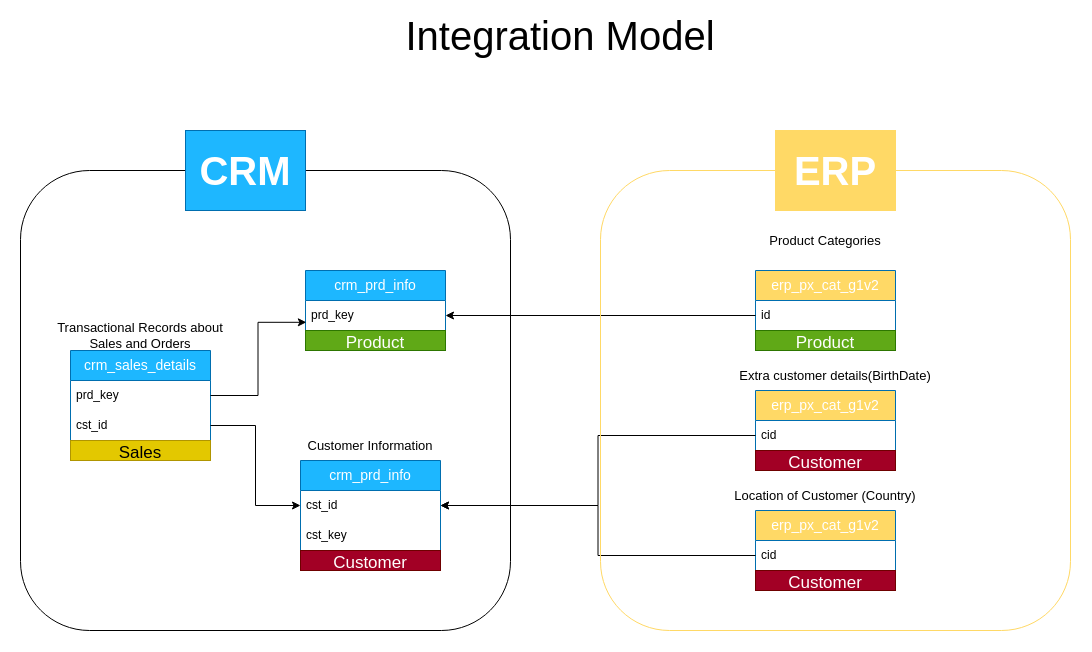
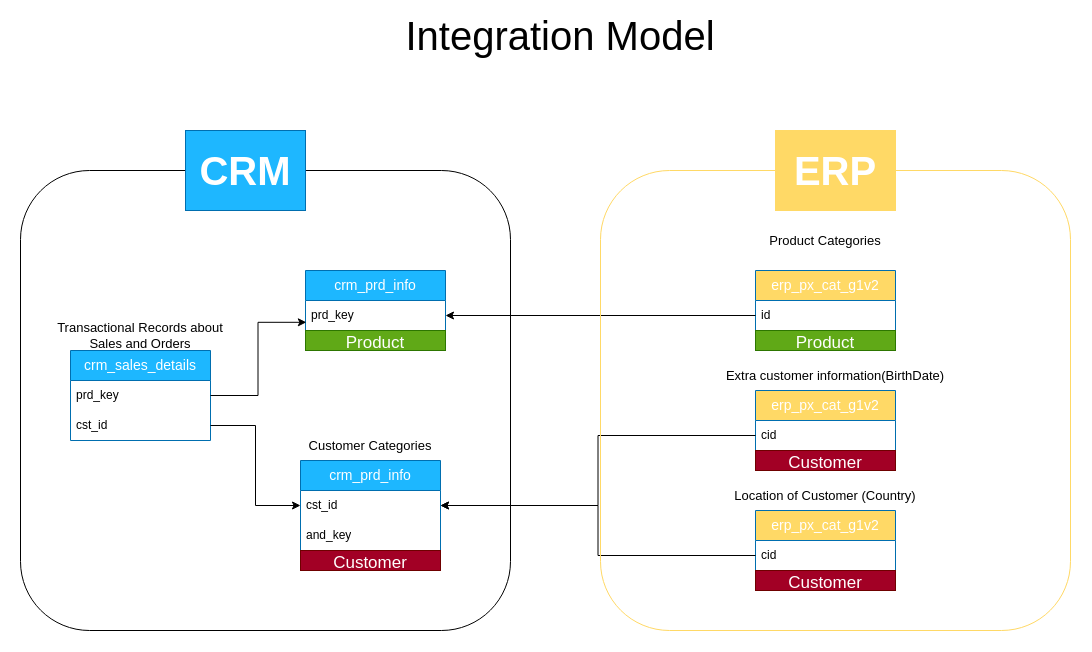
(836, 376) -> (836, 376)
(371, 446) -> (371, 446)
(141, 451) -> none
(330, 536) -> (330, 536)
